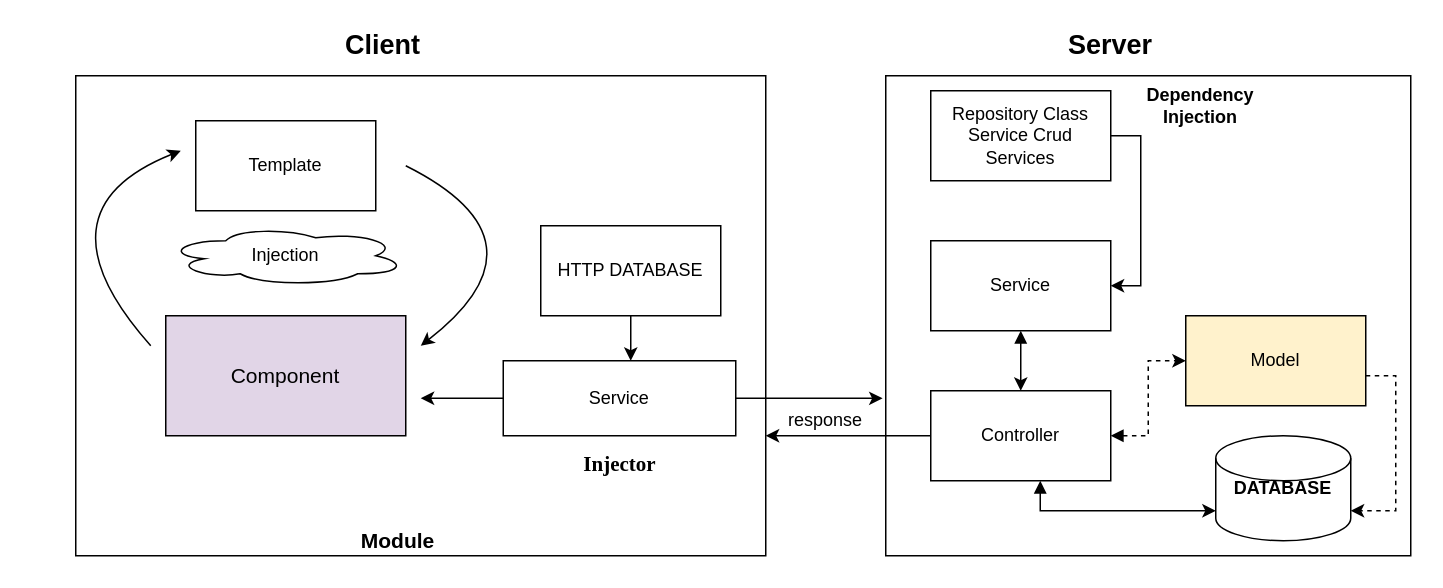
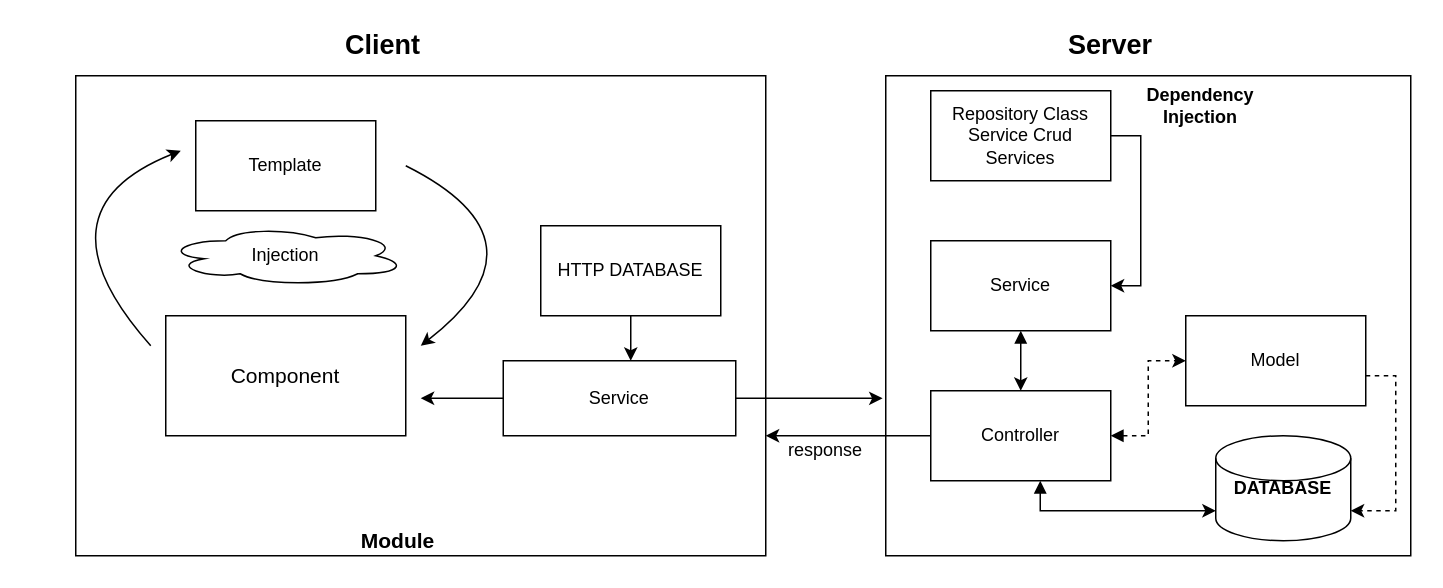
(1276, 361) -> (1276, 361)
(286, 376) -> (286, 376)
(826, 421) -> (826, 451)
(620, 466) -> none
